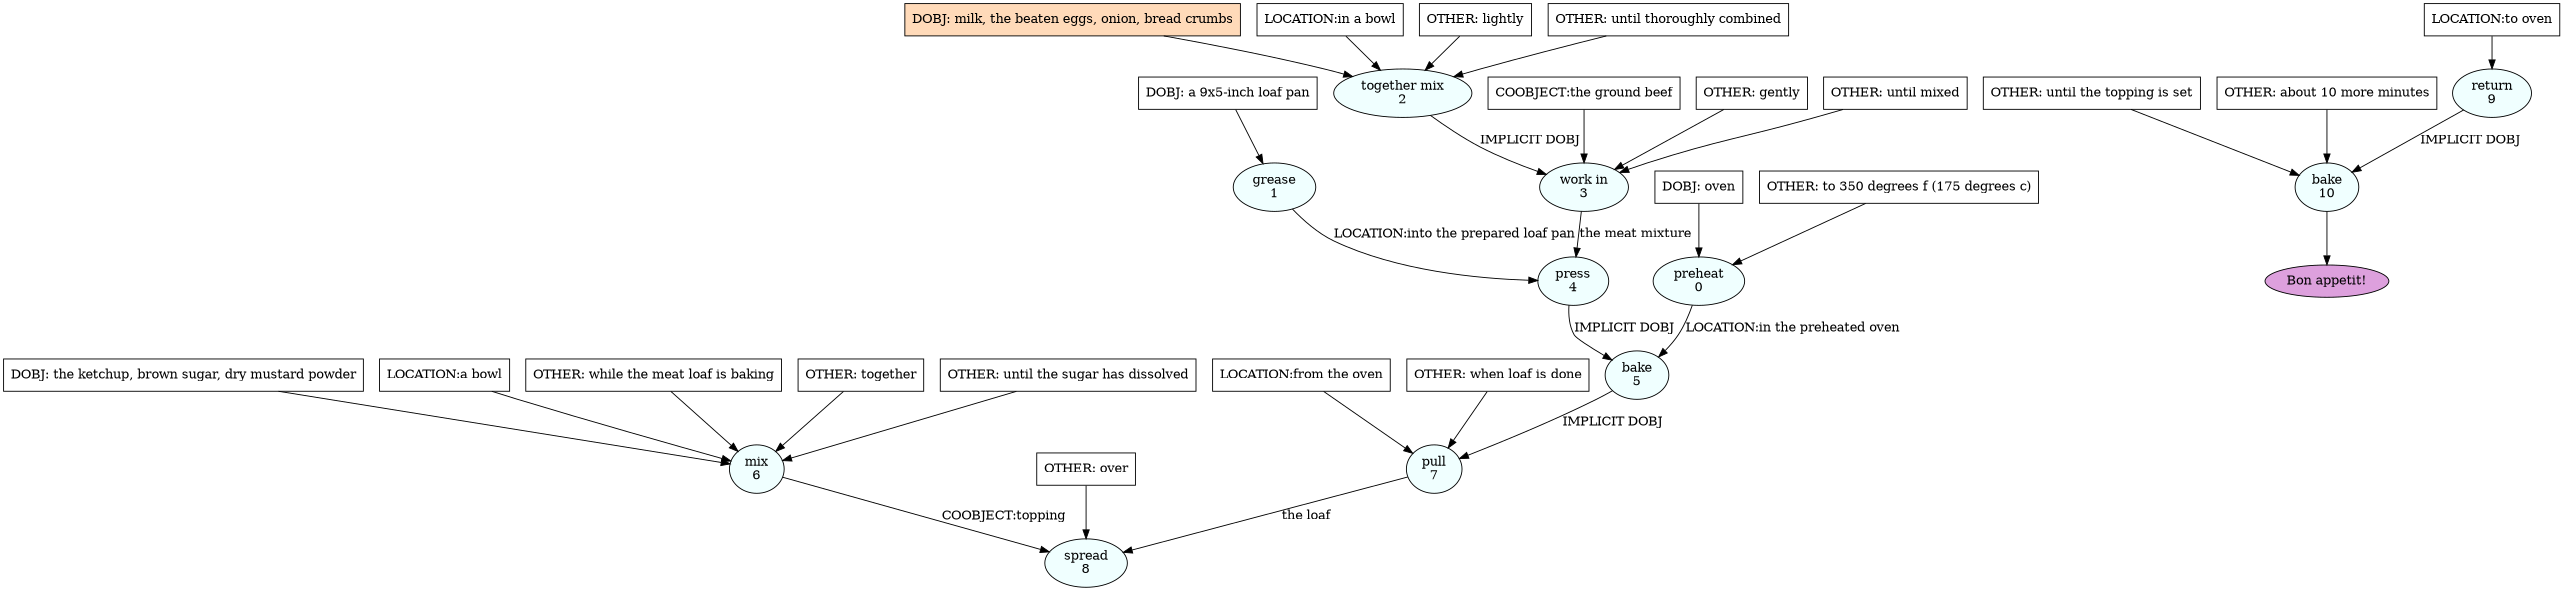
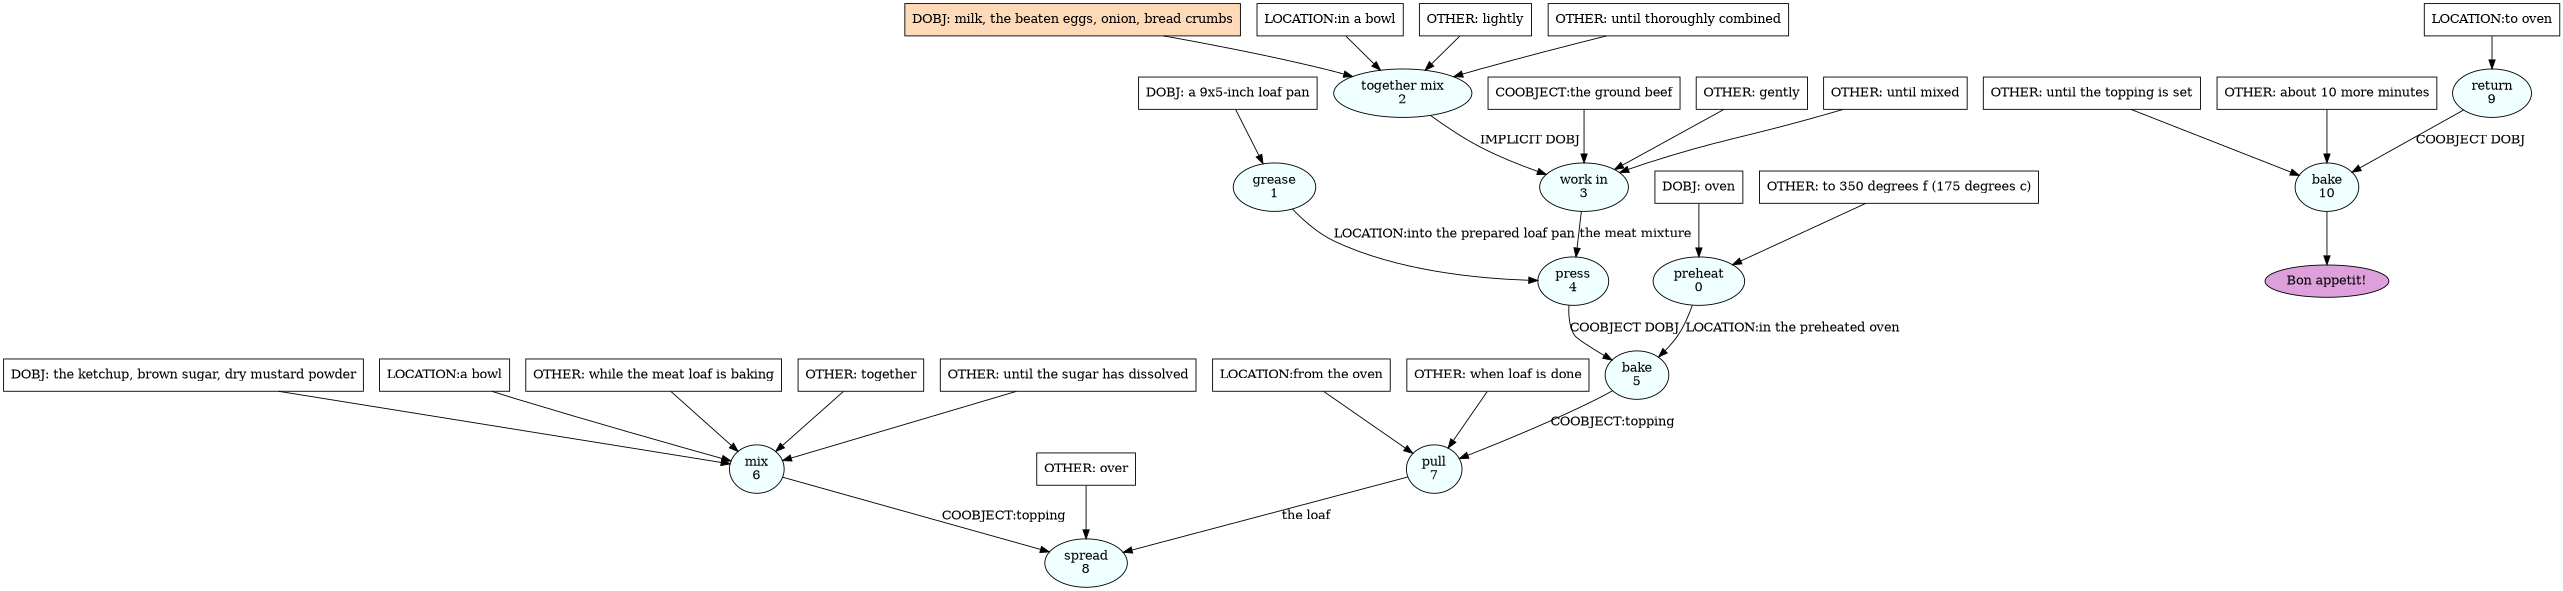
(2471, 140) -> (2471, 140)
(1624, 328) -> (1624, 328)
(1613, 422) -> (1613, 422)
